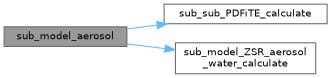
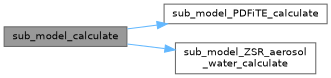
(246, 14) -> (246, 14)
(66, 37) -> (66, 37)
